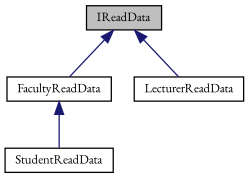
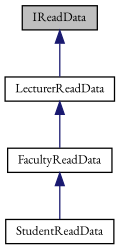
(87, 58) -> (60, 131)
